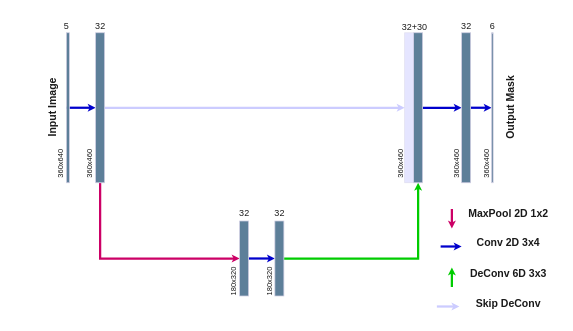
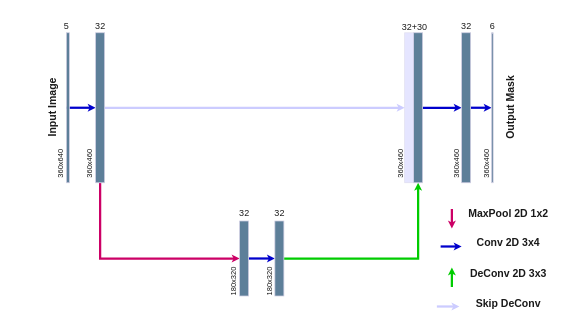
(509, 273) -> (509, 273)
